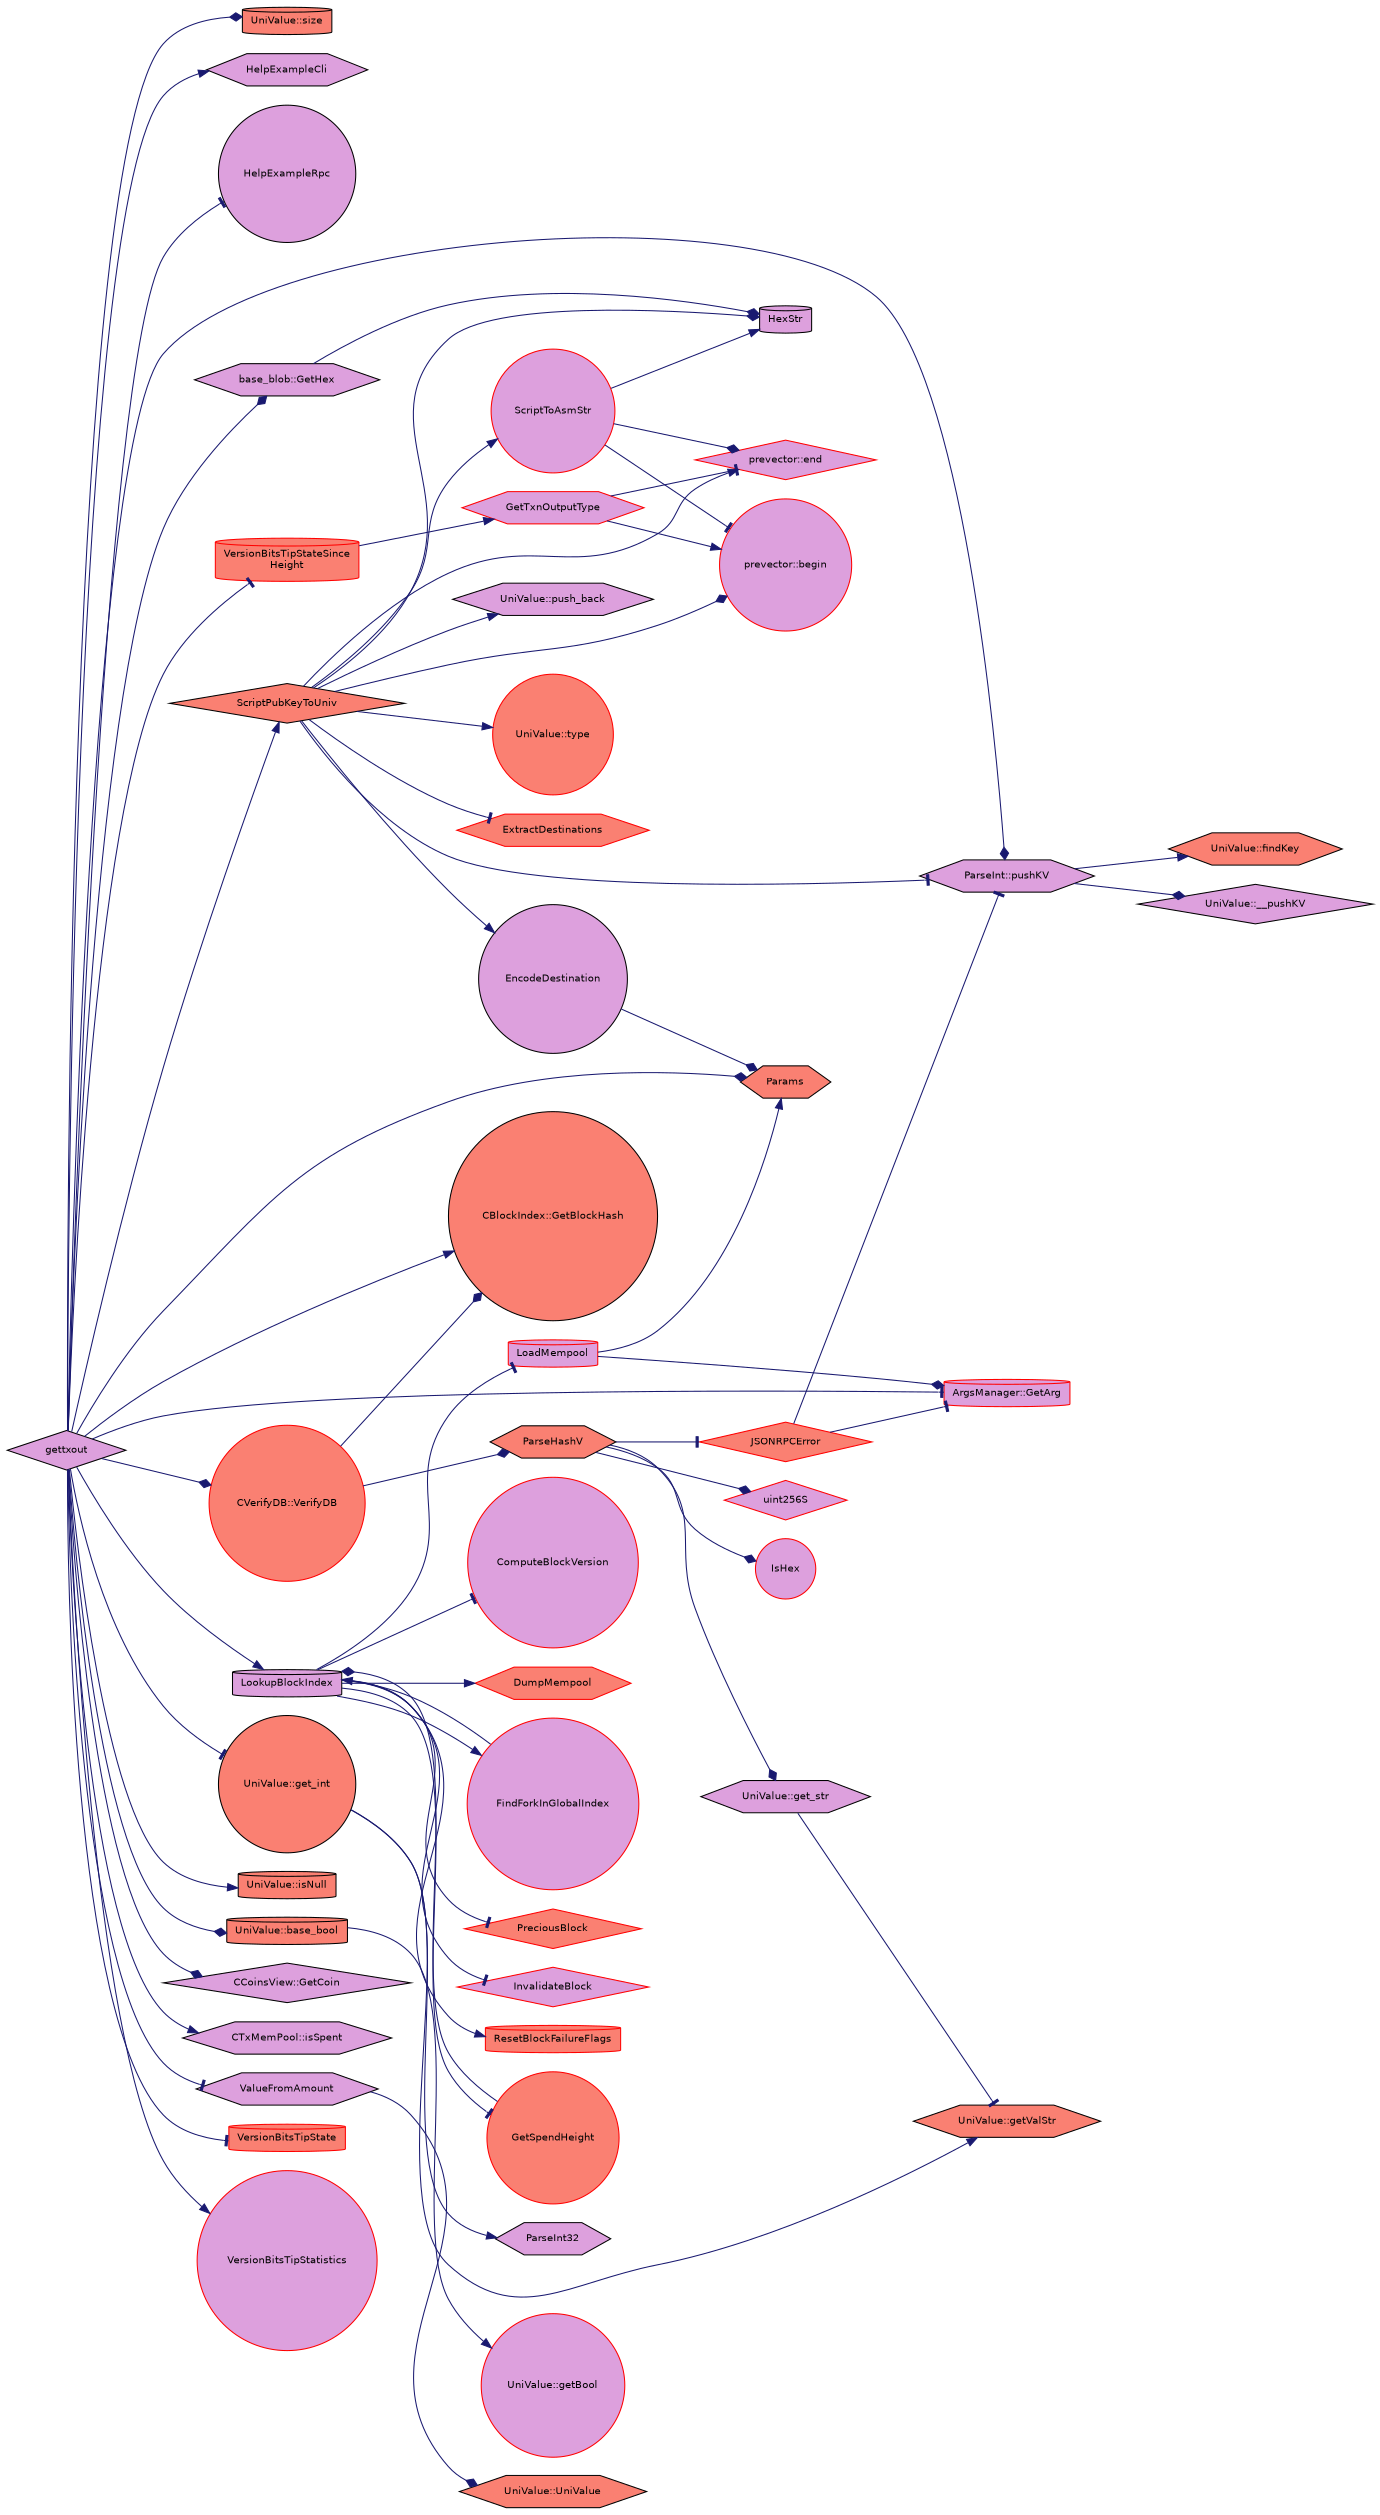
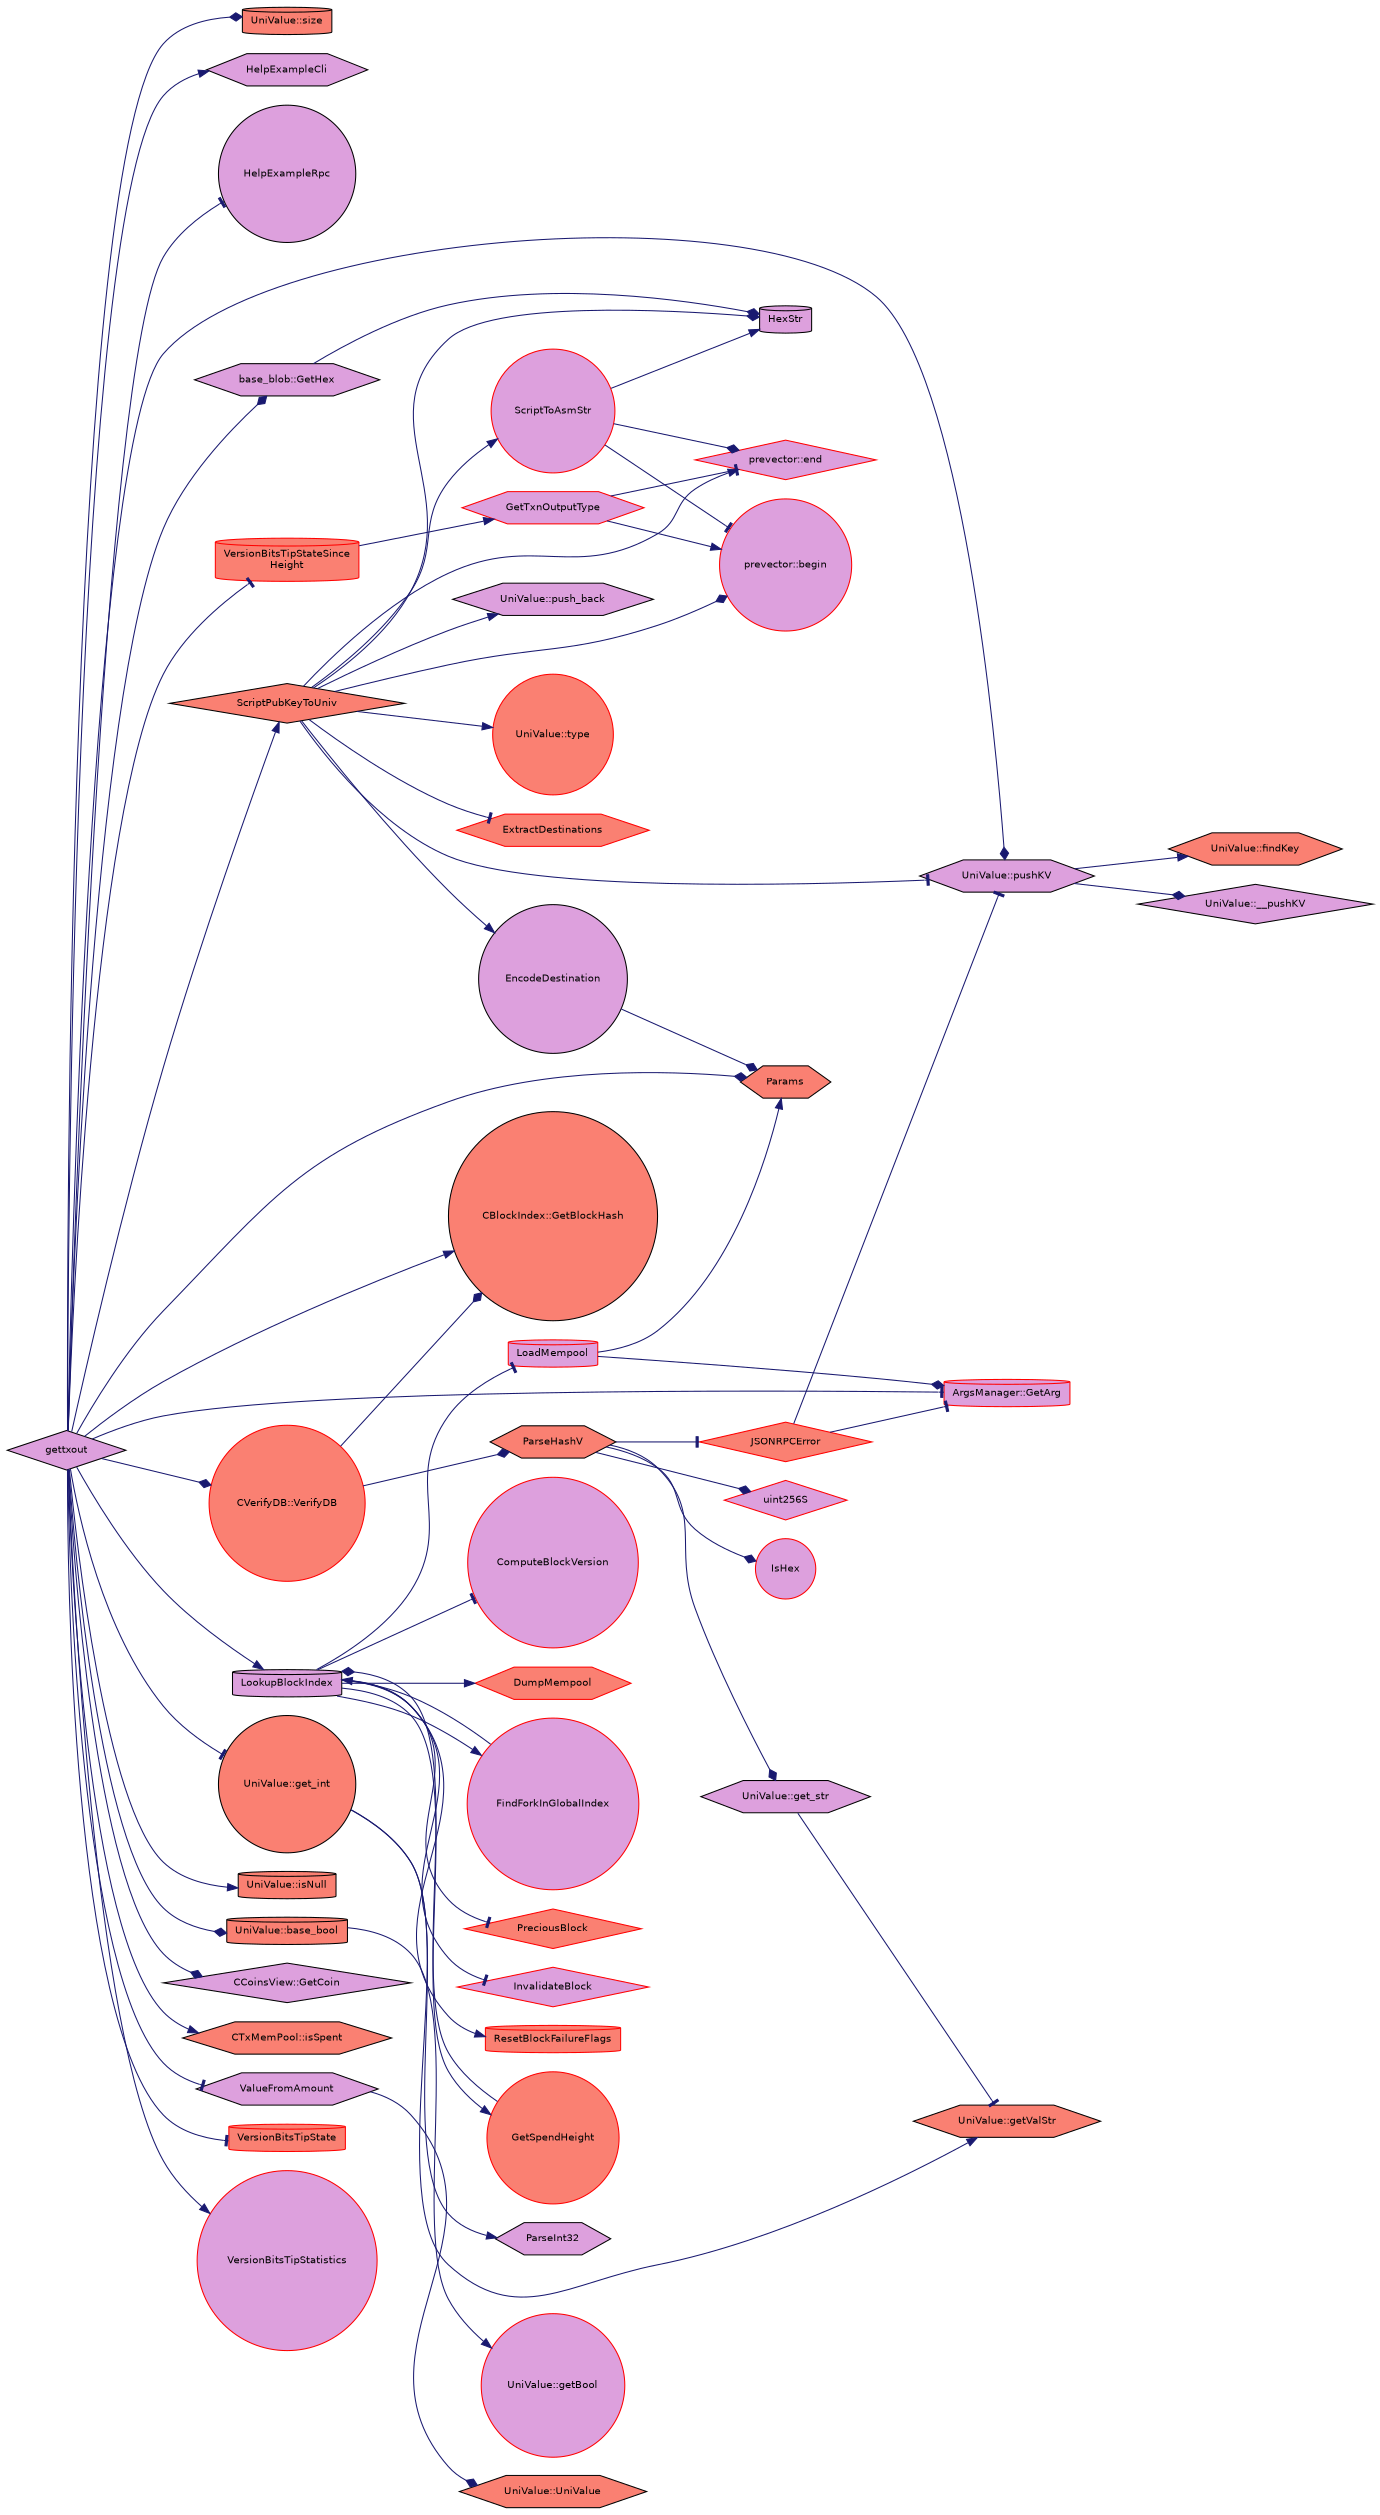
(1007, 876) -> (1007, 876)
(435, 1882) -> (435, 1882)
(287, 2038) -> (287, 2038)
